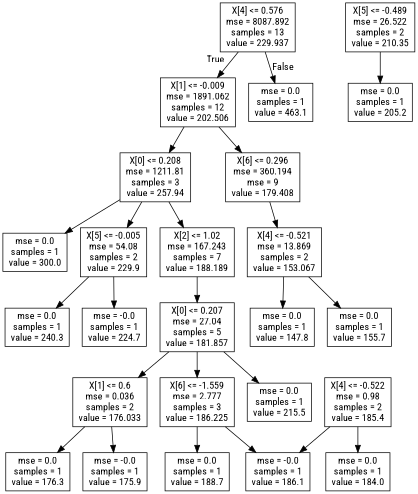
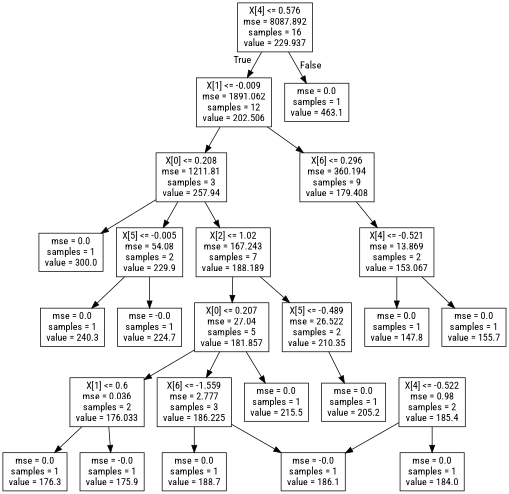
(258, 27) -> (275, 27)
(263, 177) -> (337, 177)
none -> (272, 287)
